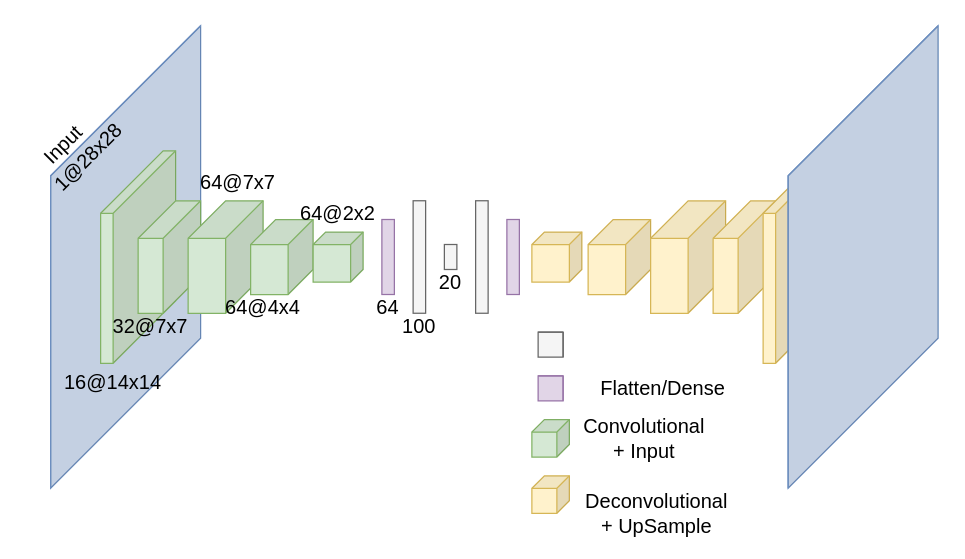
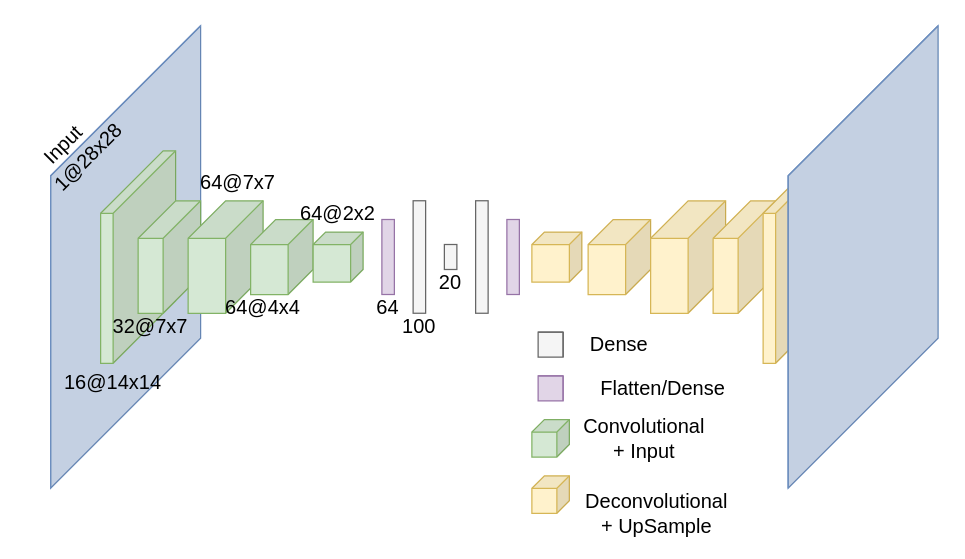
none -> (619, 344)
